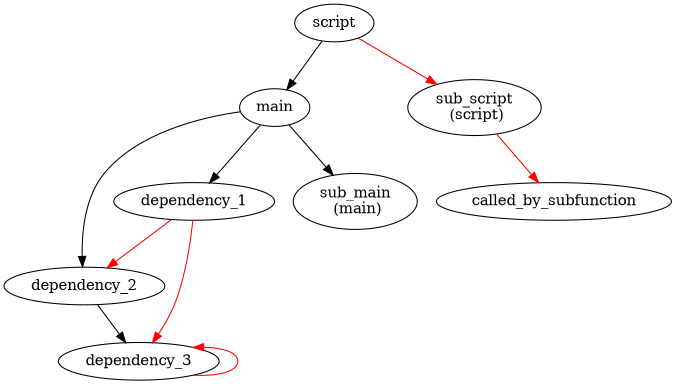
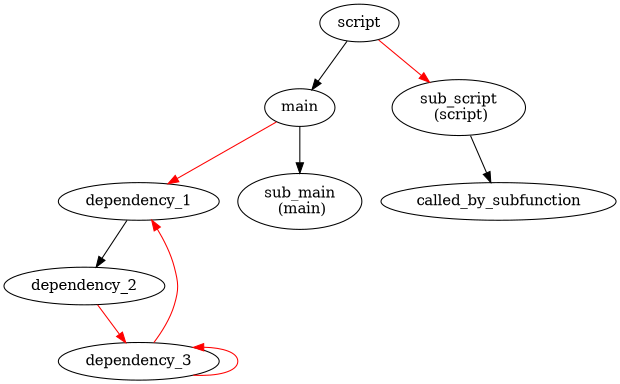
(238, 150) -> (227, 150)
(128, 152) -> none
(514, 154) -> (479, 154)
(143, 241) -> (115, 239)
(183, 279) -> (178, 287)
(108, 319) -> (108, 319)
